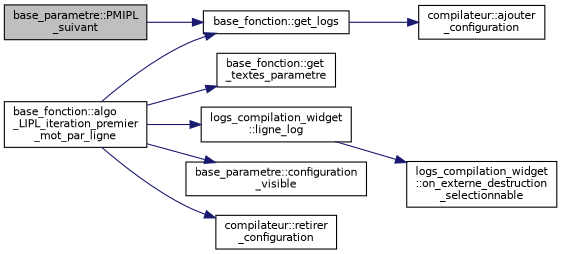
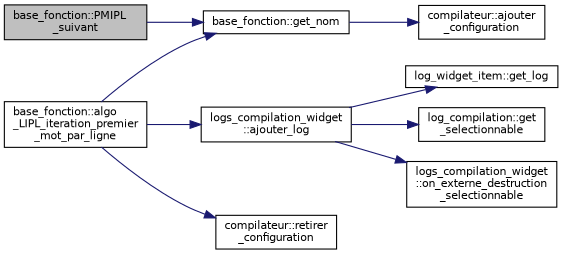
(76, 22) -> (76, 22)
(276, 22) -> (276, 22)
(276, 70) -> none
none -> (482, 77)
(276, 125) -> (276, 125)
none -> (482, 125)
(276, 179) -> none
